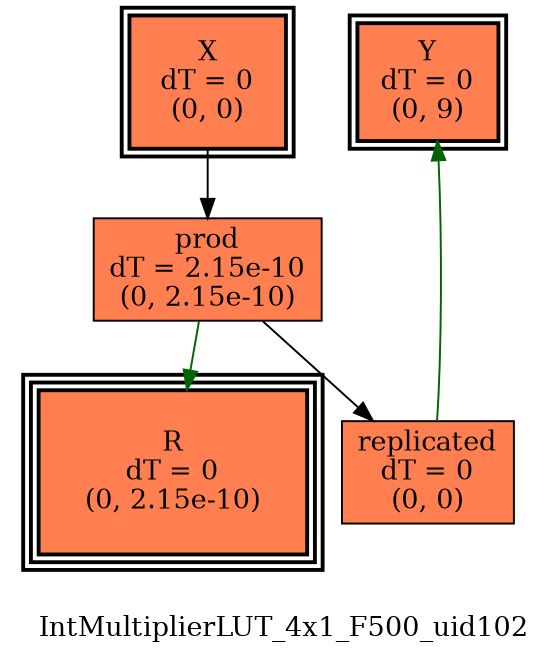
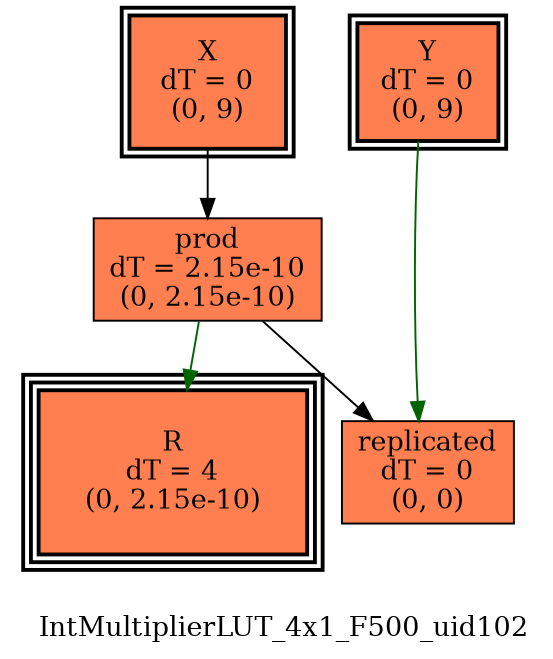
(208, 82) -> (208, 82)
(441, 291) -> (415, 271)
(173, 472) -> (173, 472)
